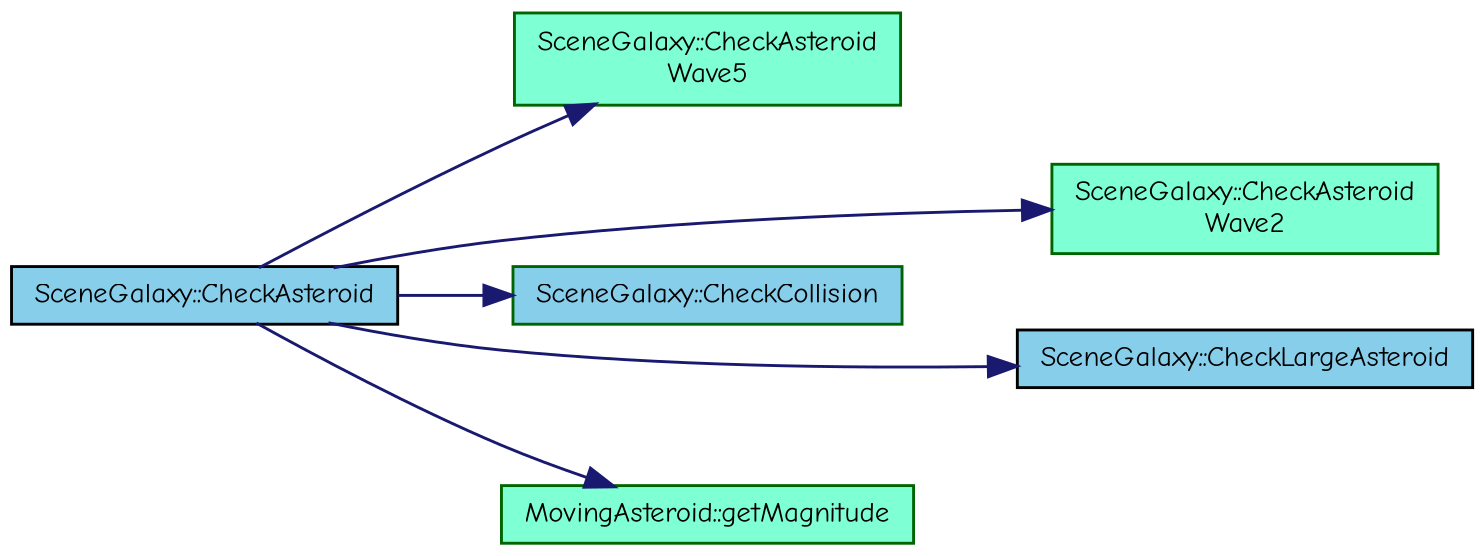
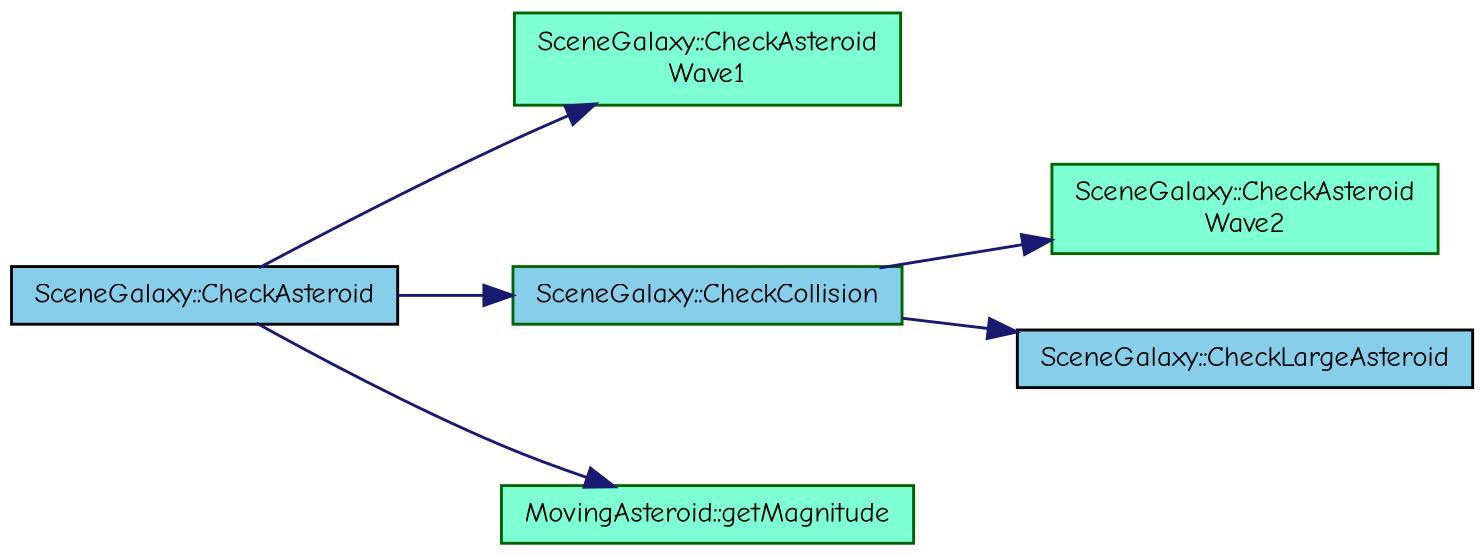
(708, 59) -> (708, 59)
(677, 225) -> (951, 256)
(657, 361) -> (945, 323)
